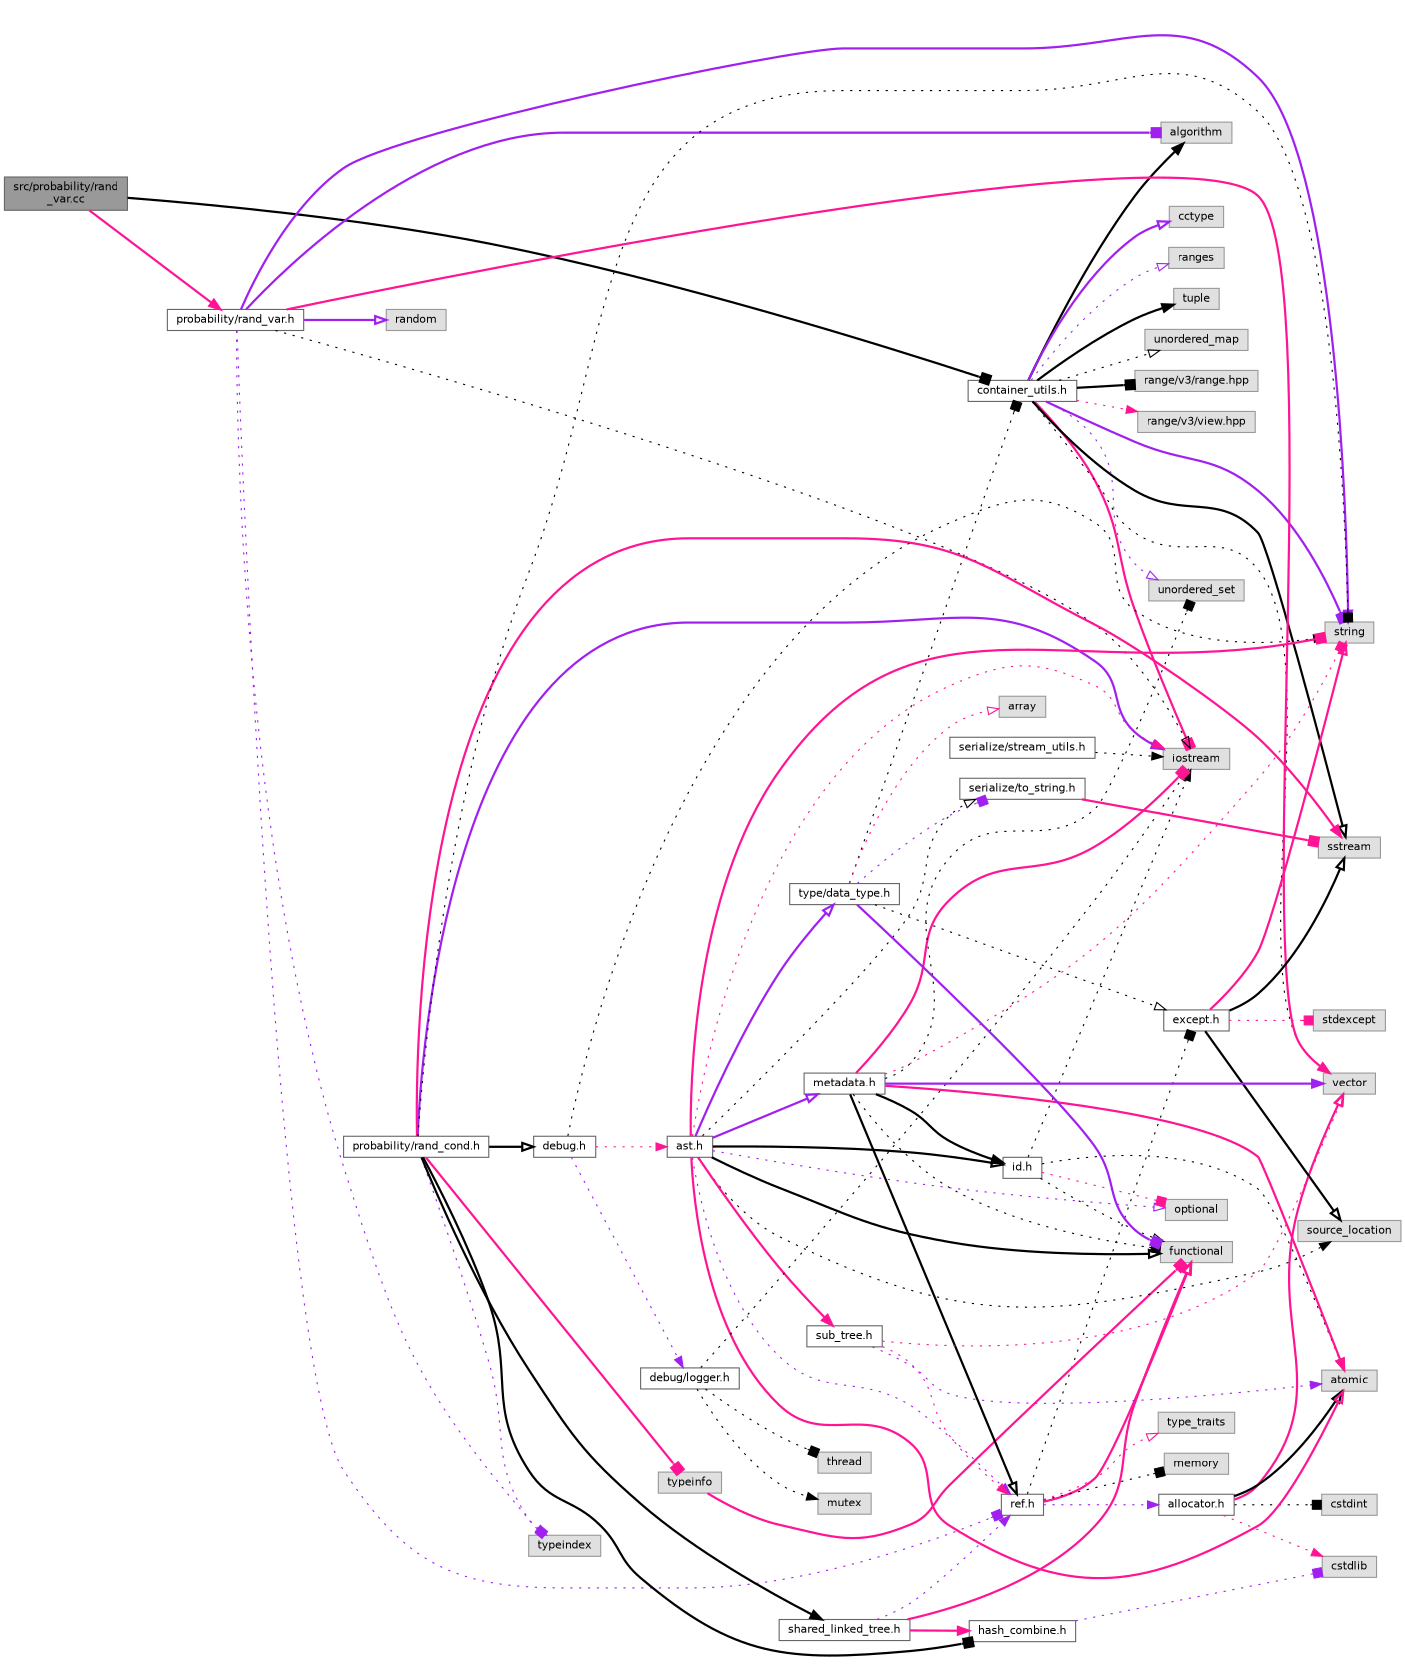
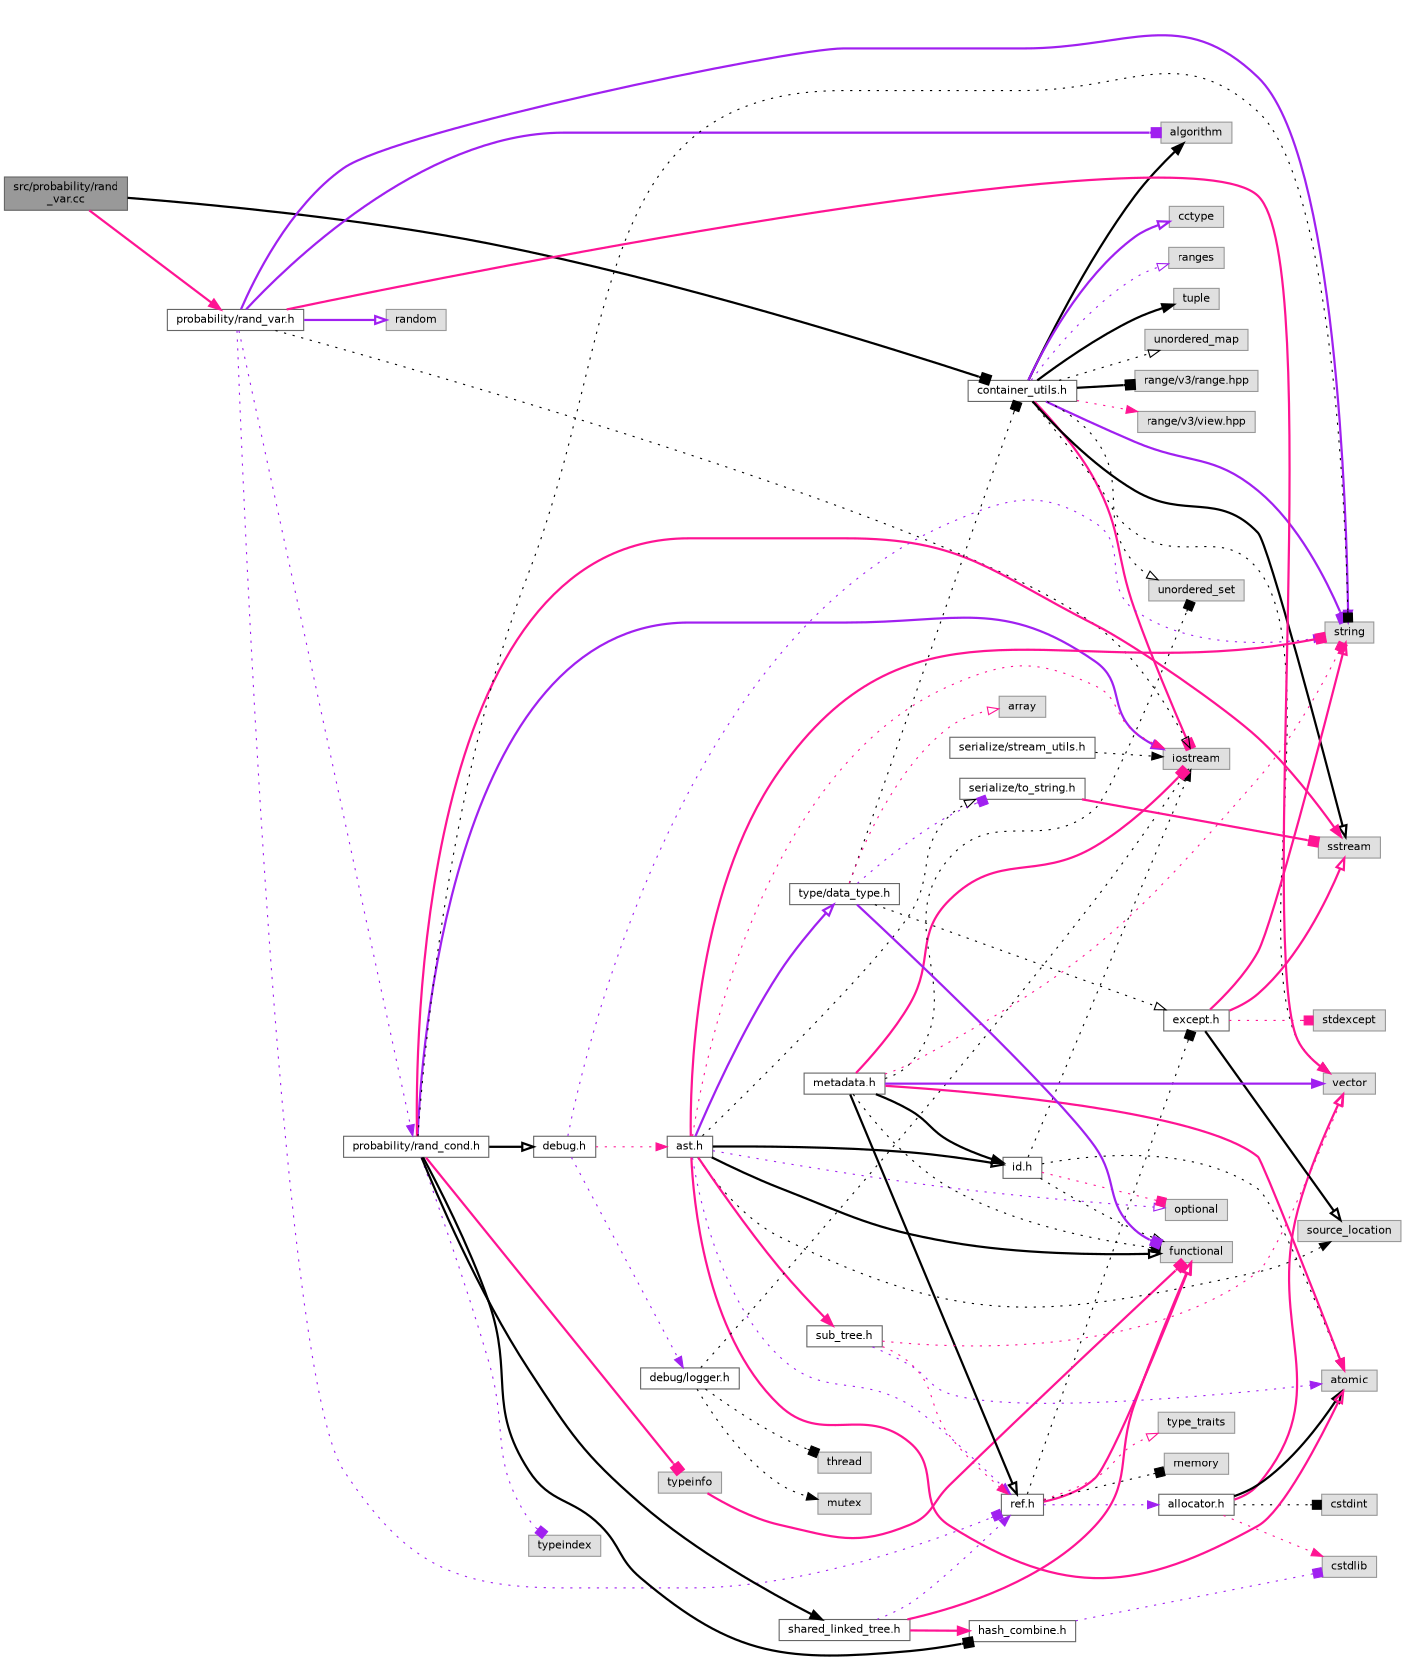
(1112, 485) -> (1112, 485)
(825, 611) -> (825, 611)
(1296, 950) -> (1296, 950)
(293, 958) -> (325, 728)
(760, 1118) -> none
